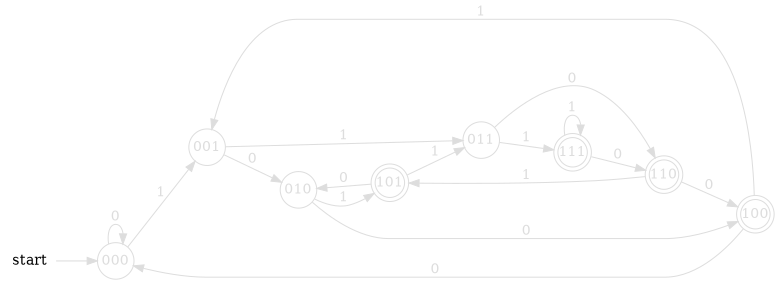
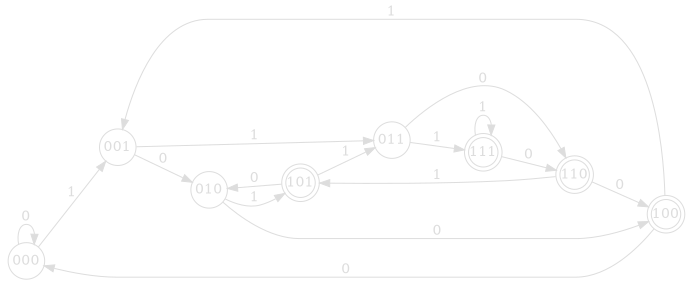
(30, 261) -> none
